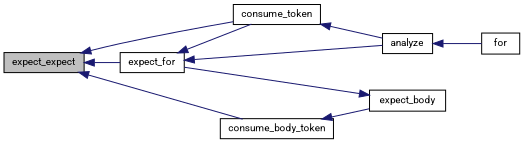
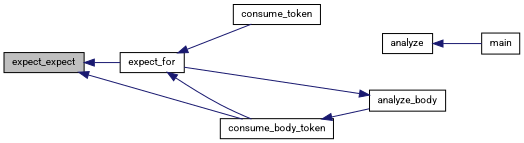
(356, 32) -> none
(162, 35) -> none
(501, 44) -> (501, 44)
(288, 52) -> (213, 100)
(408, 101) -> (408, 101)
